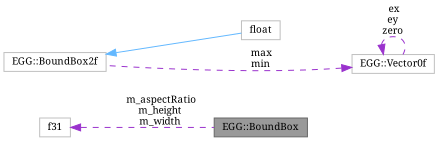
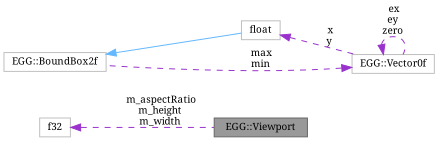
none -> (323, 46)
(55, 127) -> (55, 127)
(261, 127) -> (261, 127)
